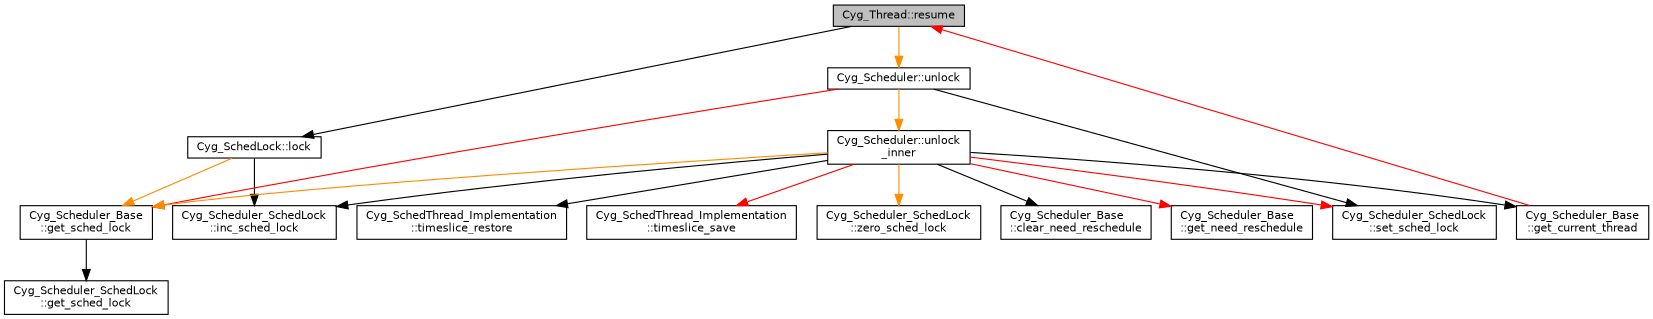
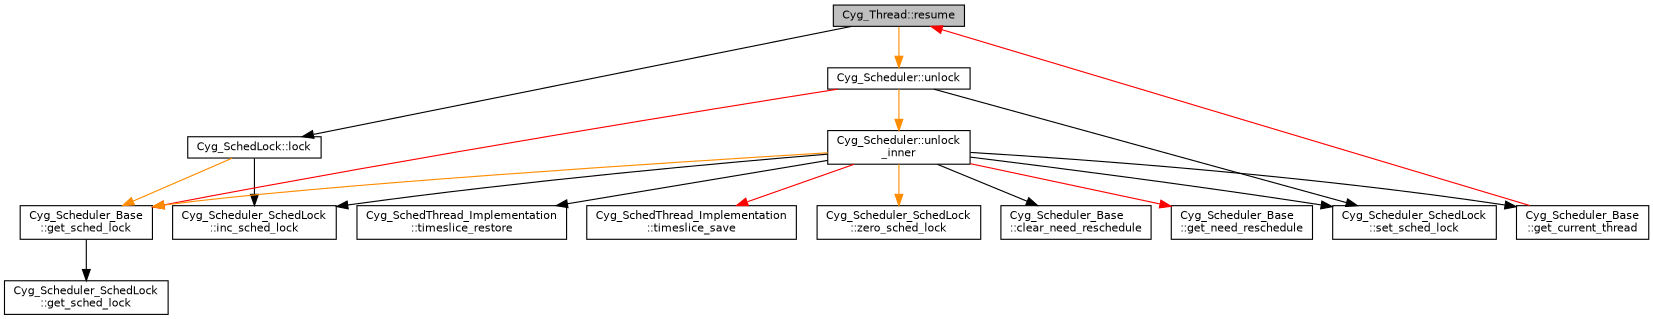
(1146, 180) -> (1146, 180)
